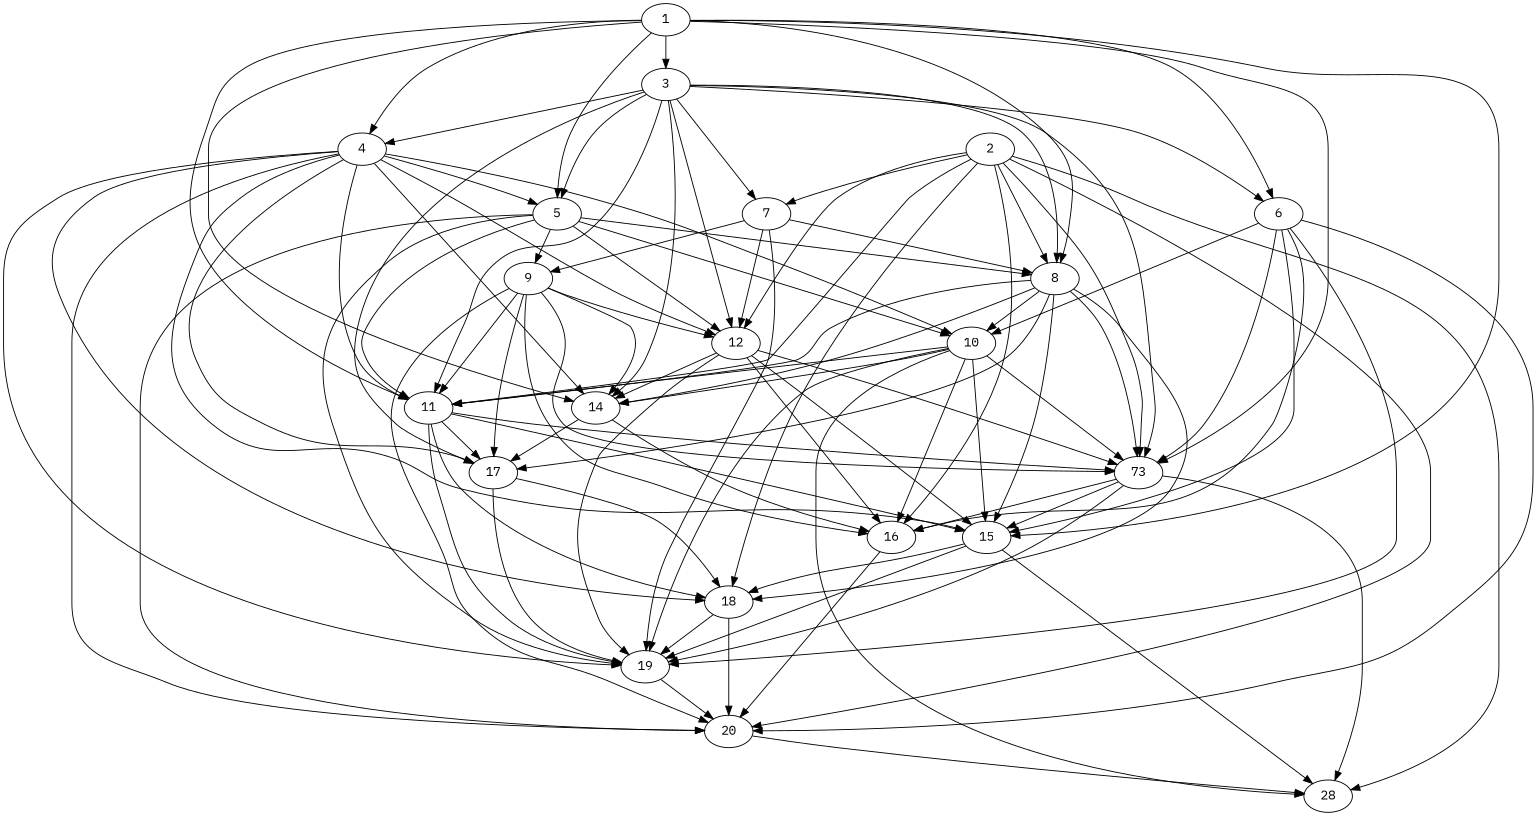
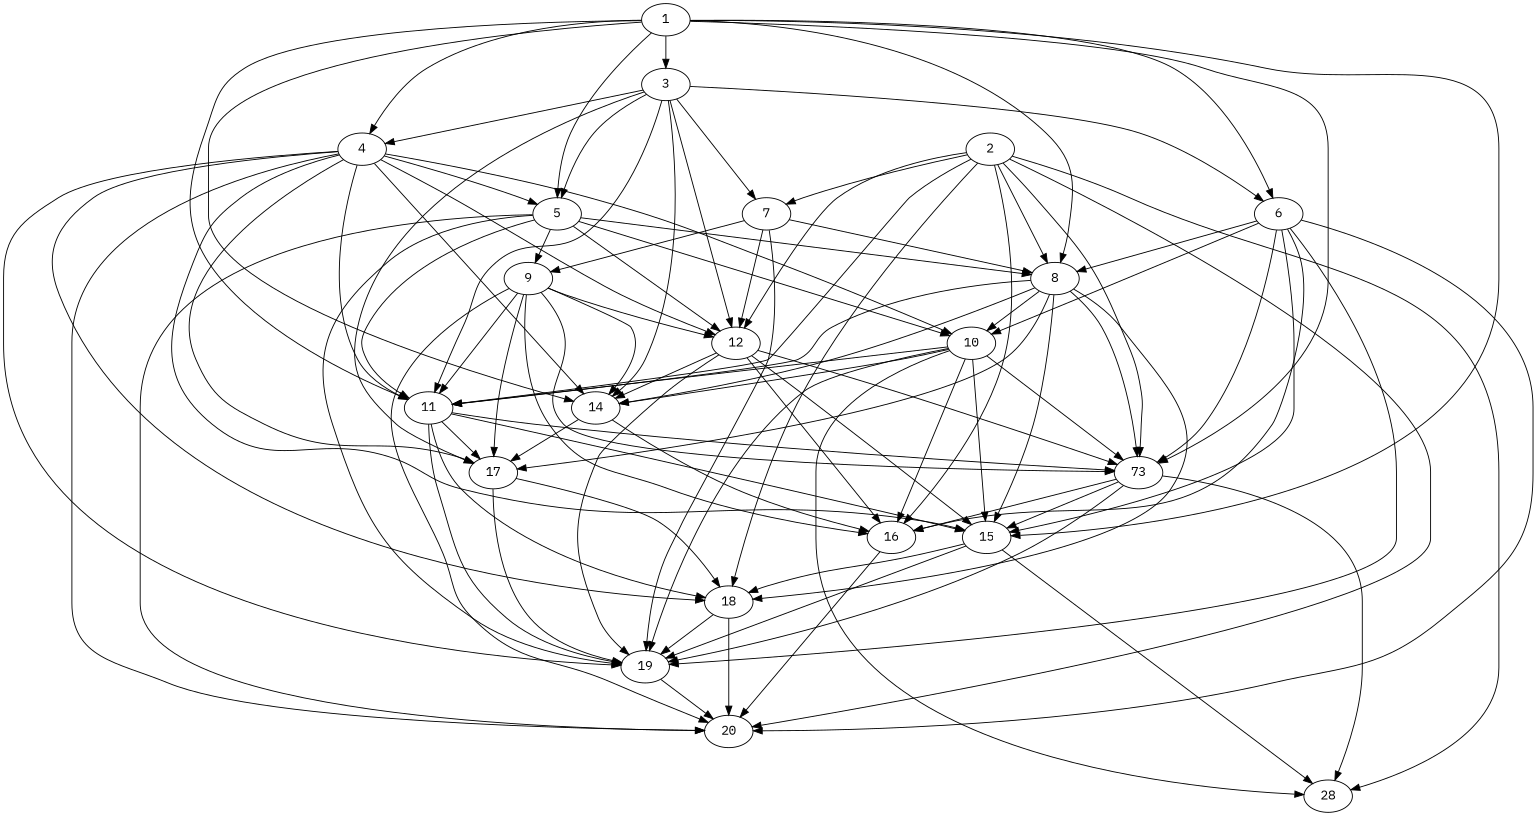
(1008, 117) -> none
(1002, 121) -> (1163, 247)
(1023, 768) -> none
